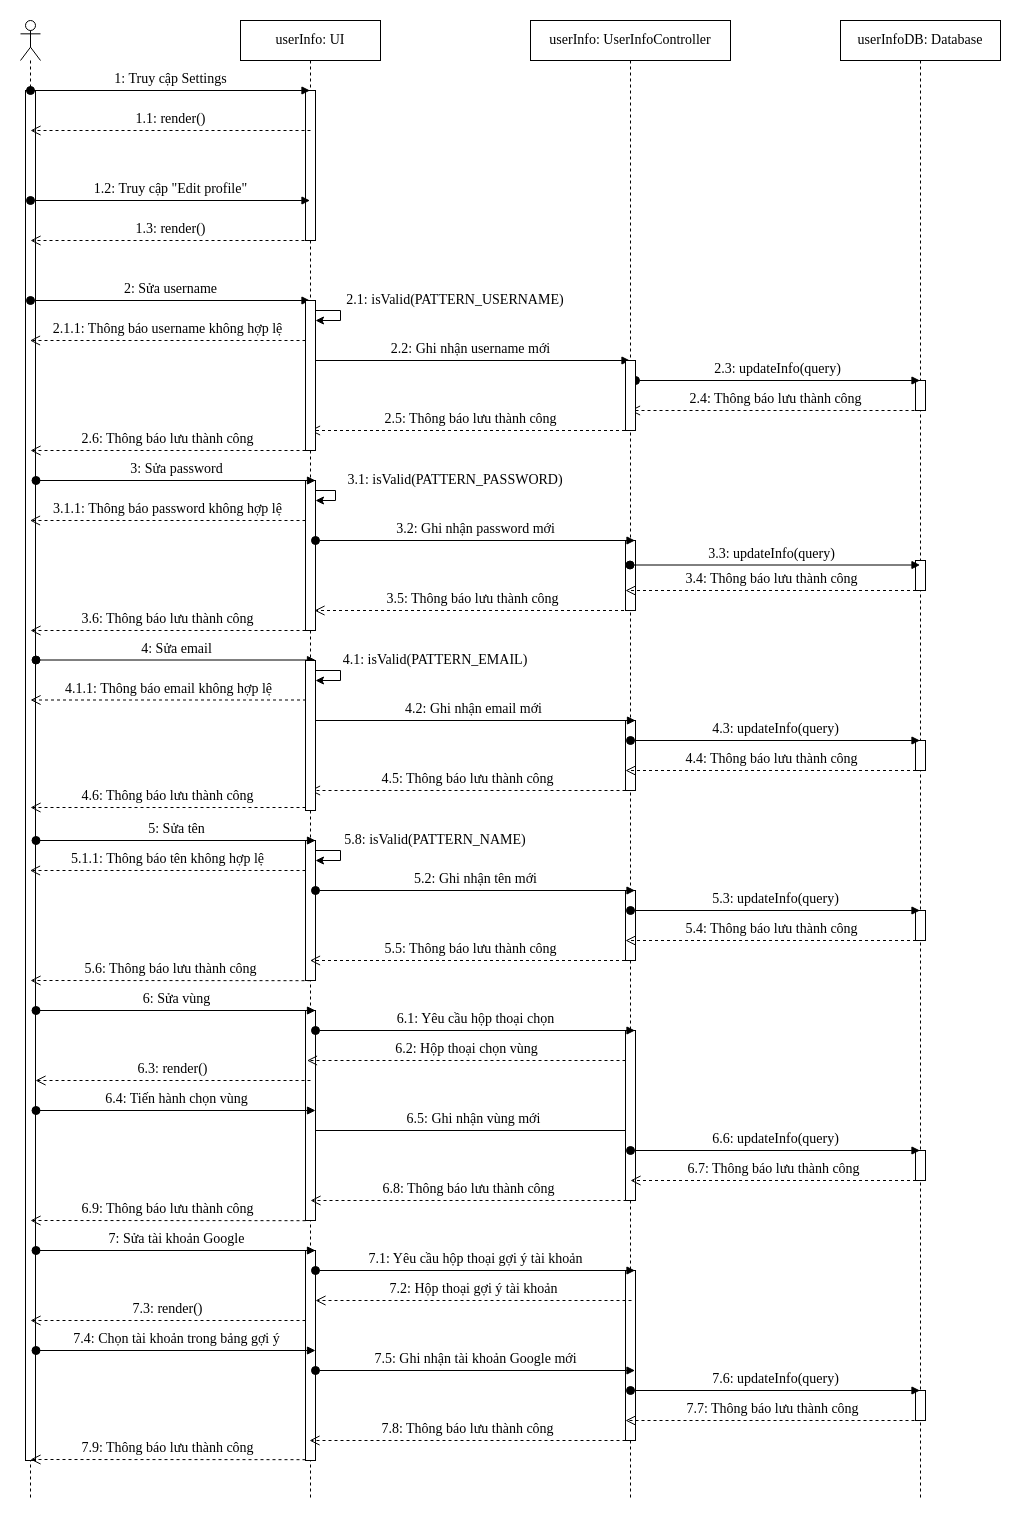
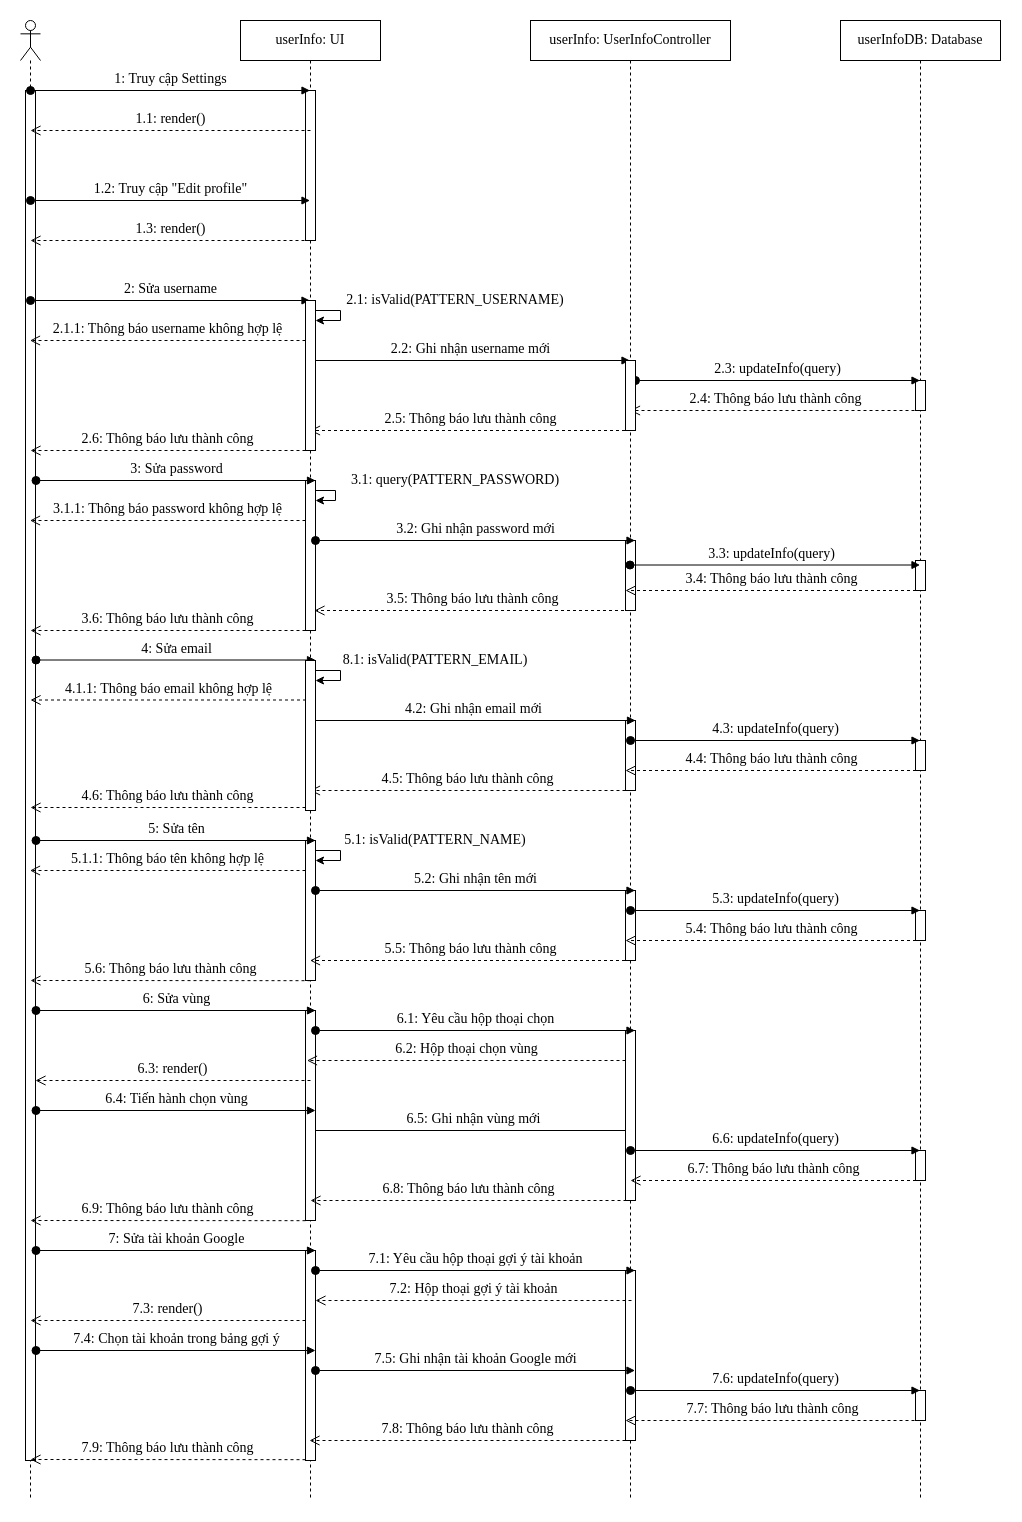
(456, 481) -> (456, 481)
(436, 661) -> (436, 661)
(436, 841) -> (436, 841)
